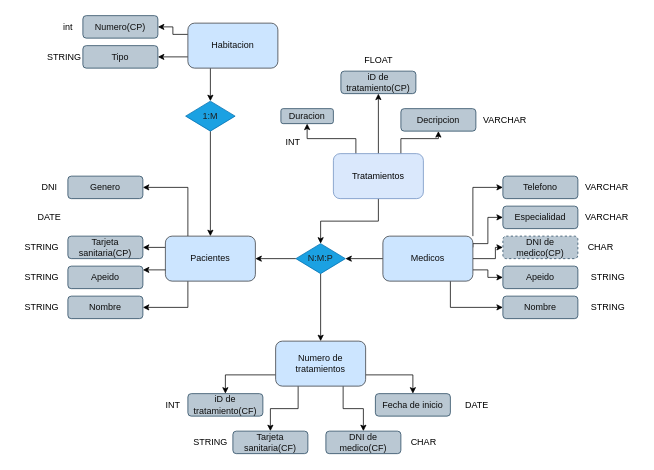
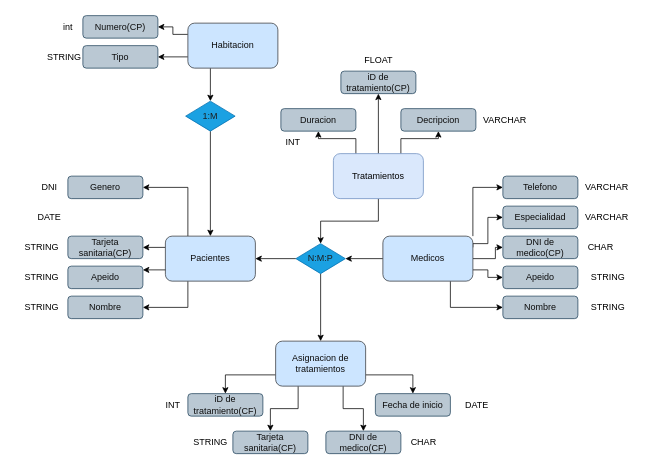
(307, 116) -> (318, 120)
(540, 247) -> (540, 247)
(321, 363) -> (321, 363)
